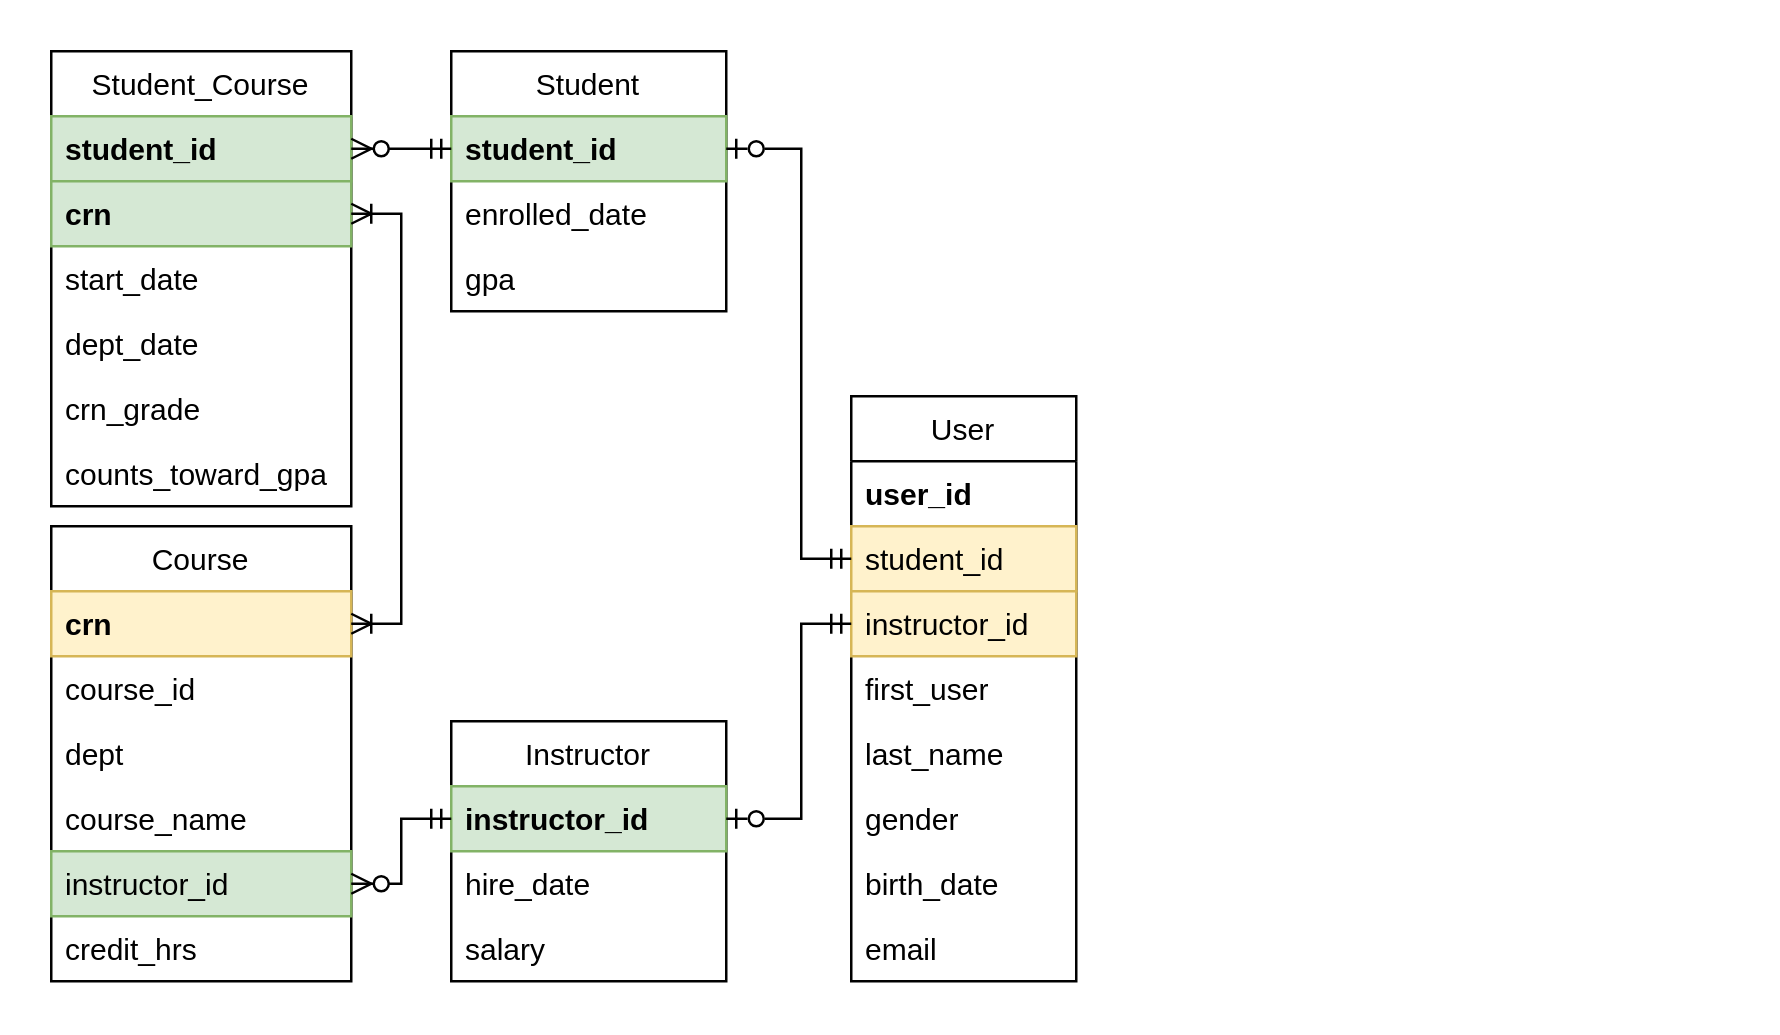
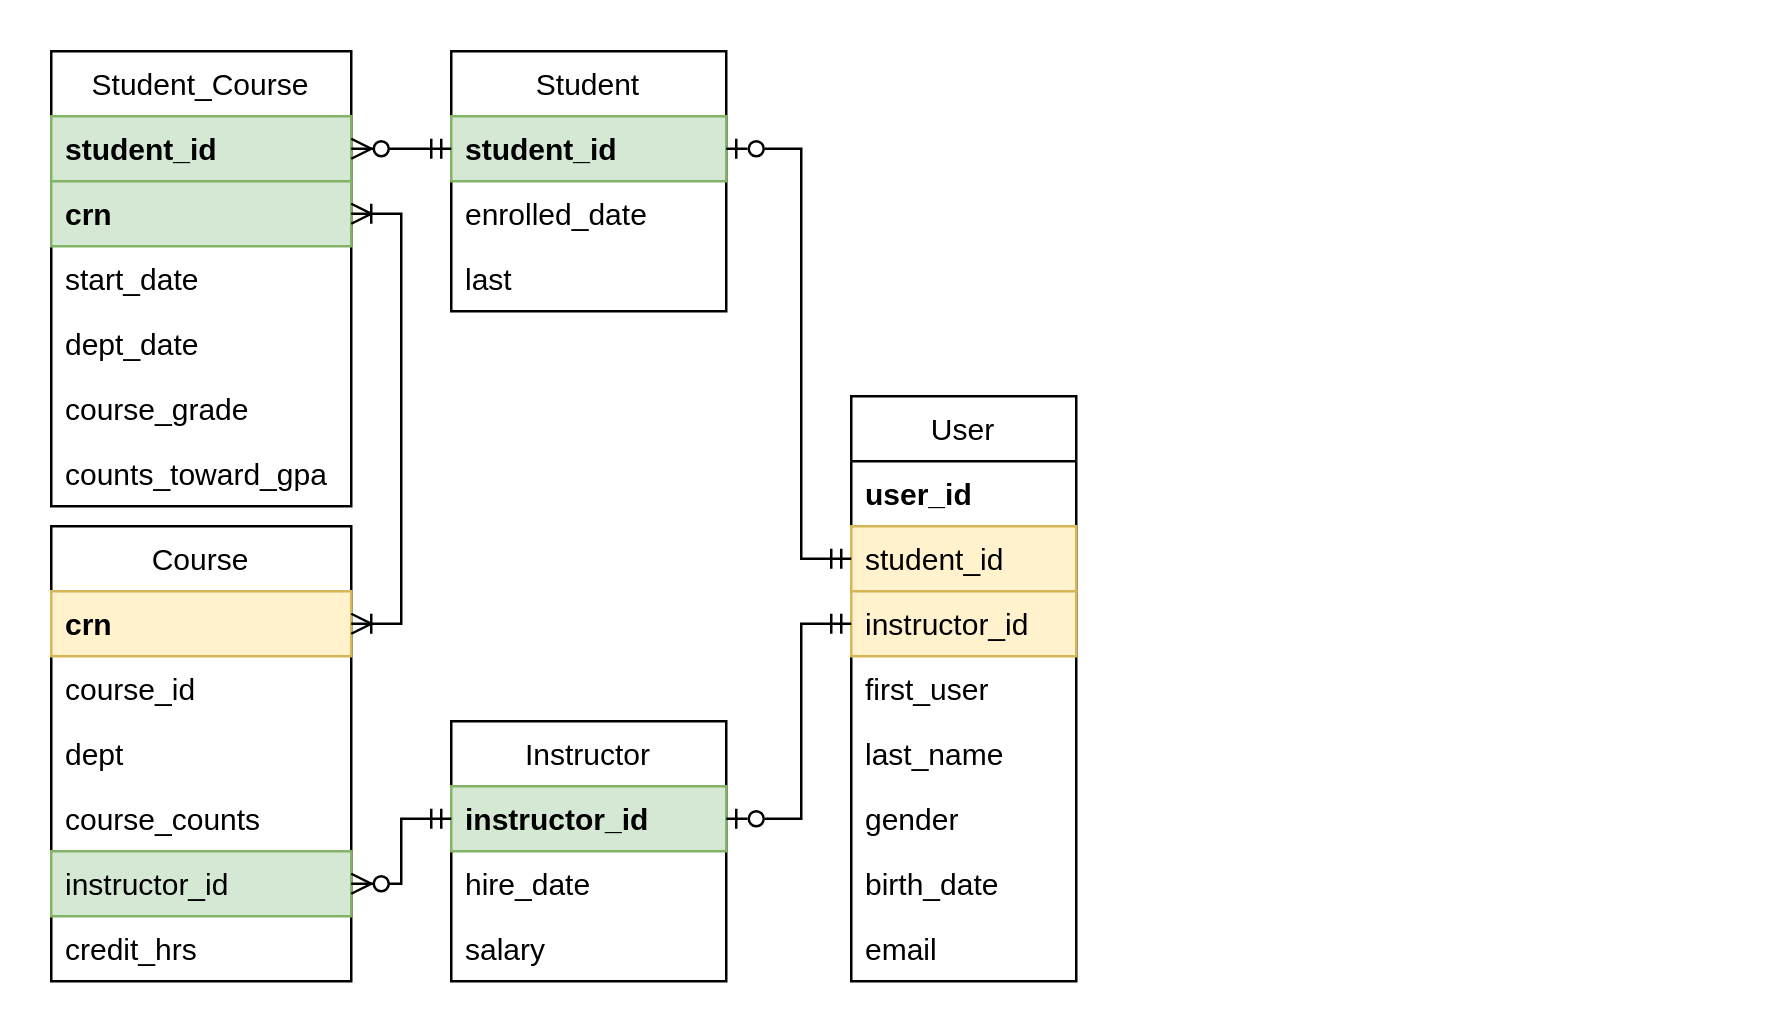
(490, 280) -> (495, 280)
(141, 410) -> (166, 410)
(157, 820) -> (174, 820)
